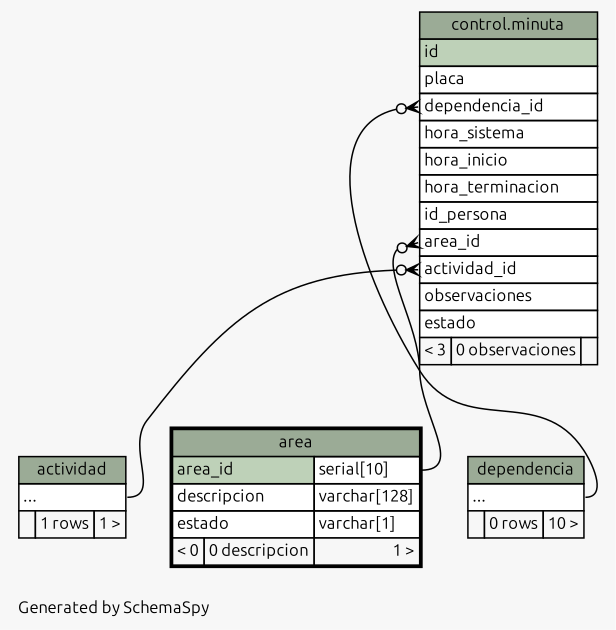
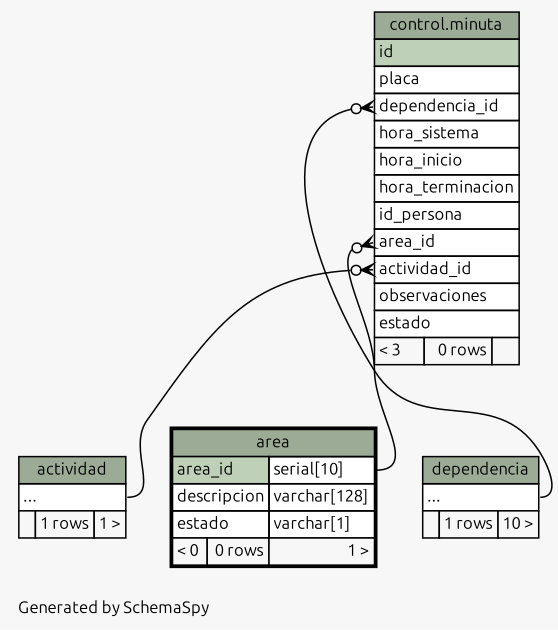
(516, 350) -> (463, 350)
(514, 524) -> (469, 524)
(259, 551) -> (240, 551)
